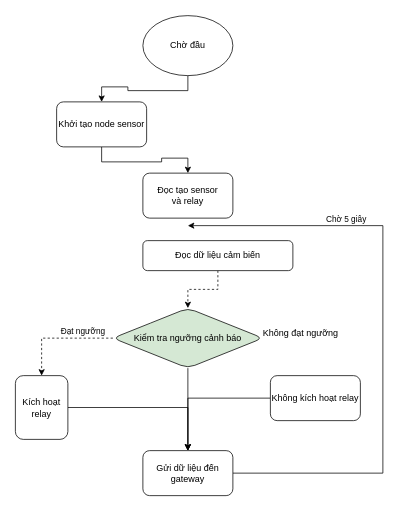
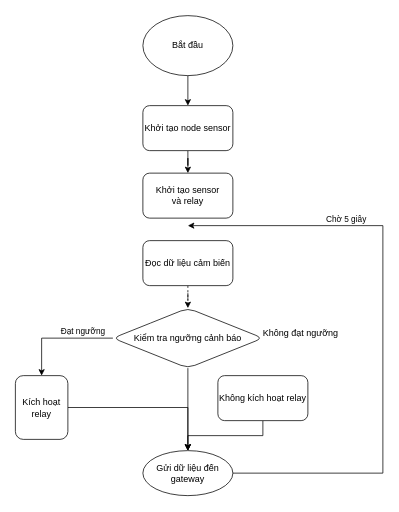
(188, 45) -> (188, 45)
(102, 124) -> (188, 128)
(188, 195) -> (188, 195)
(218, 255) -> (188, 263)
(61, 338) -> (61, 338)
(188, 338) -> (188, 338)
(315, 398) -> (263, 398)
(188, 473) -> (188, 473)
